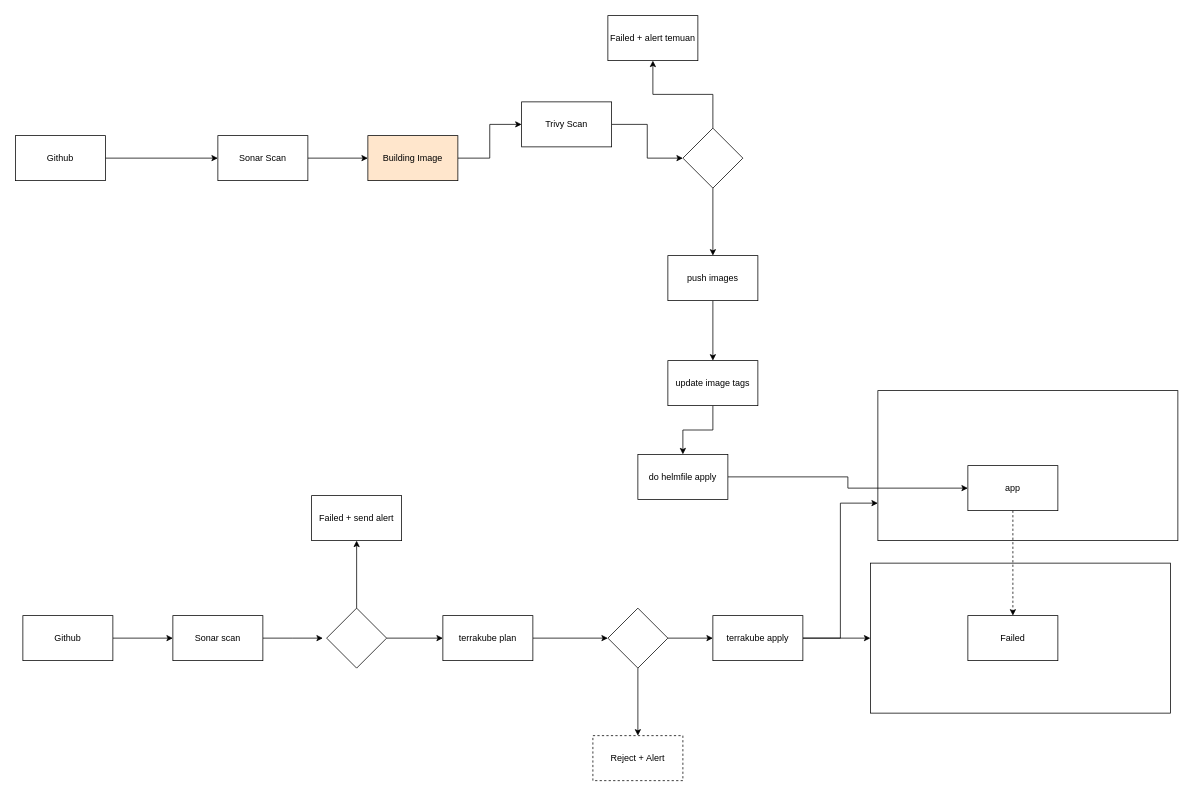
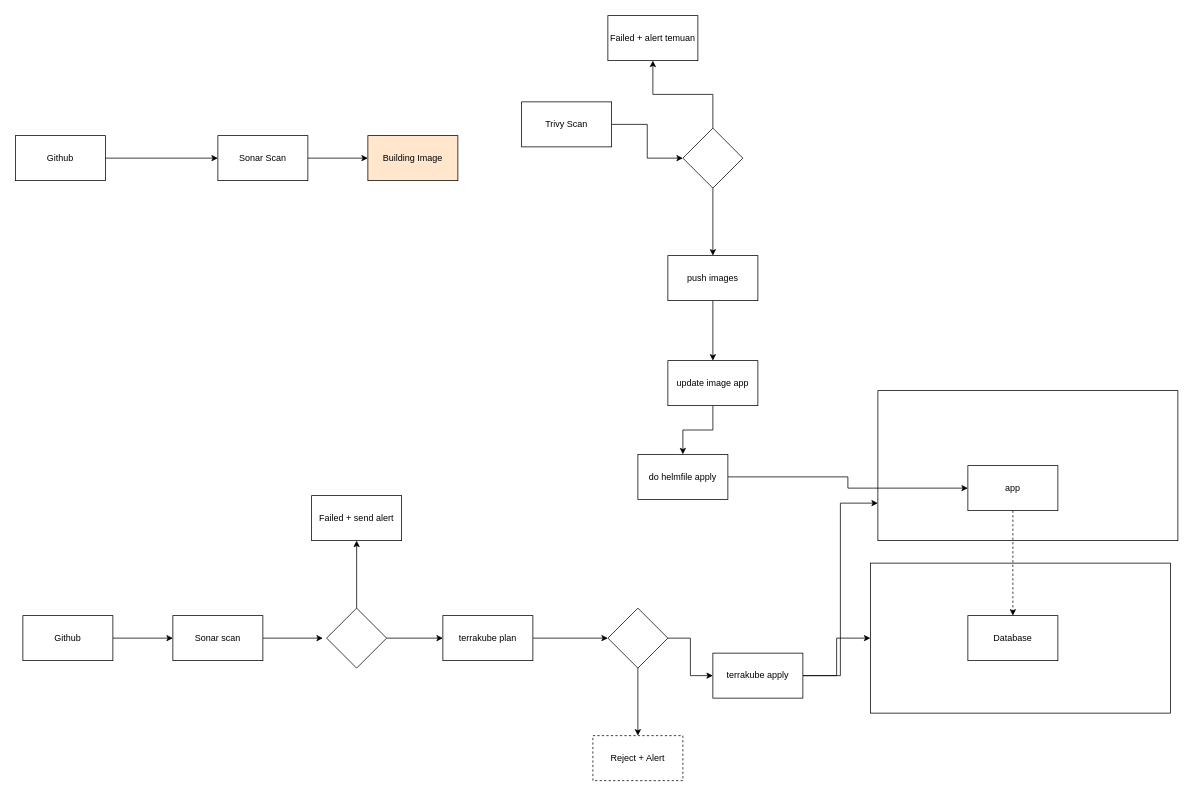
(490, 129) -> none
(713, 383) -> (713, 383)
(758, 638) -> (758, 675)
(1013, 638) -> (1013, 638)
